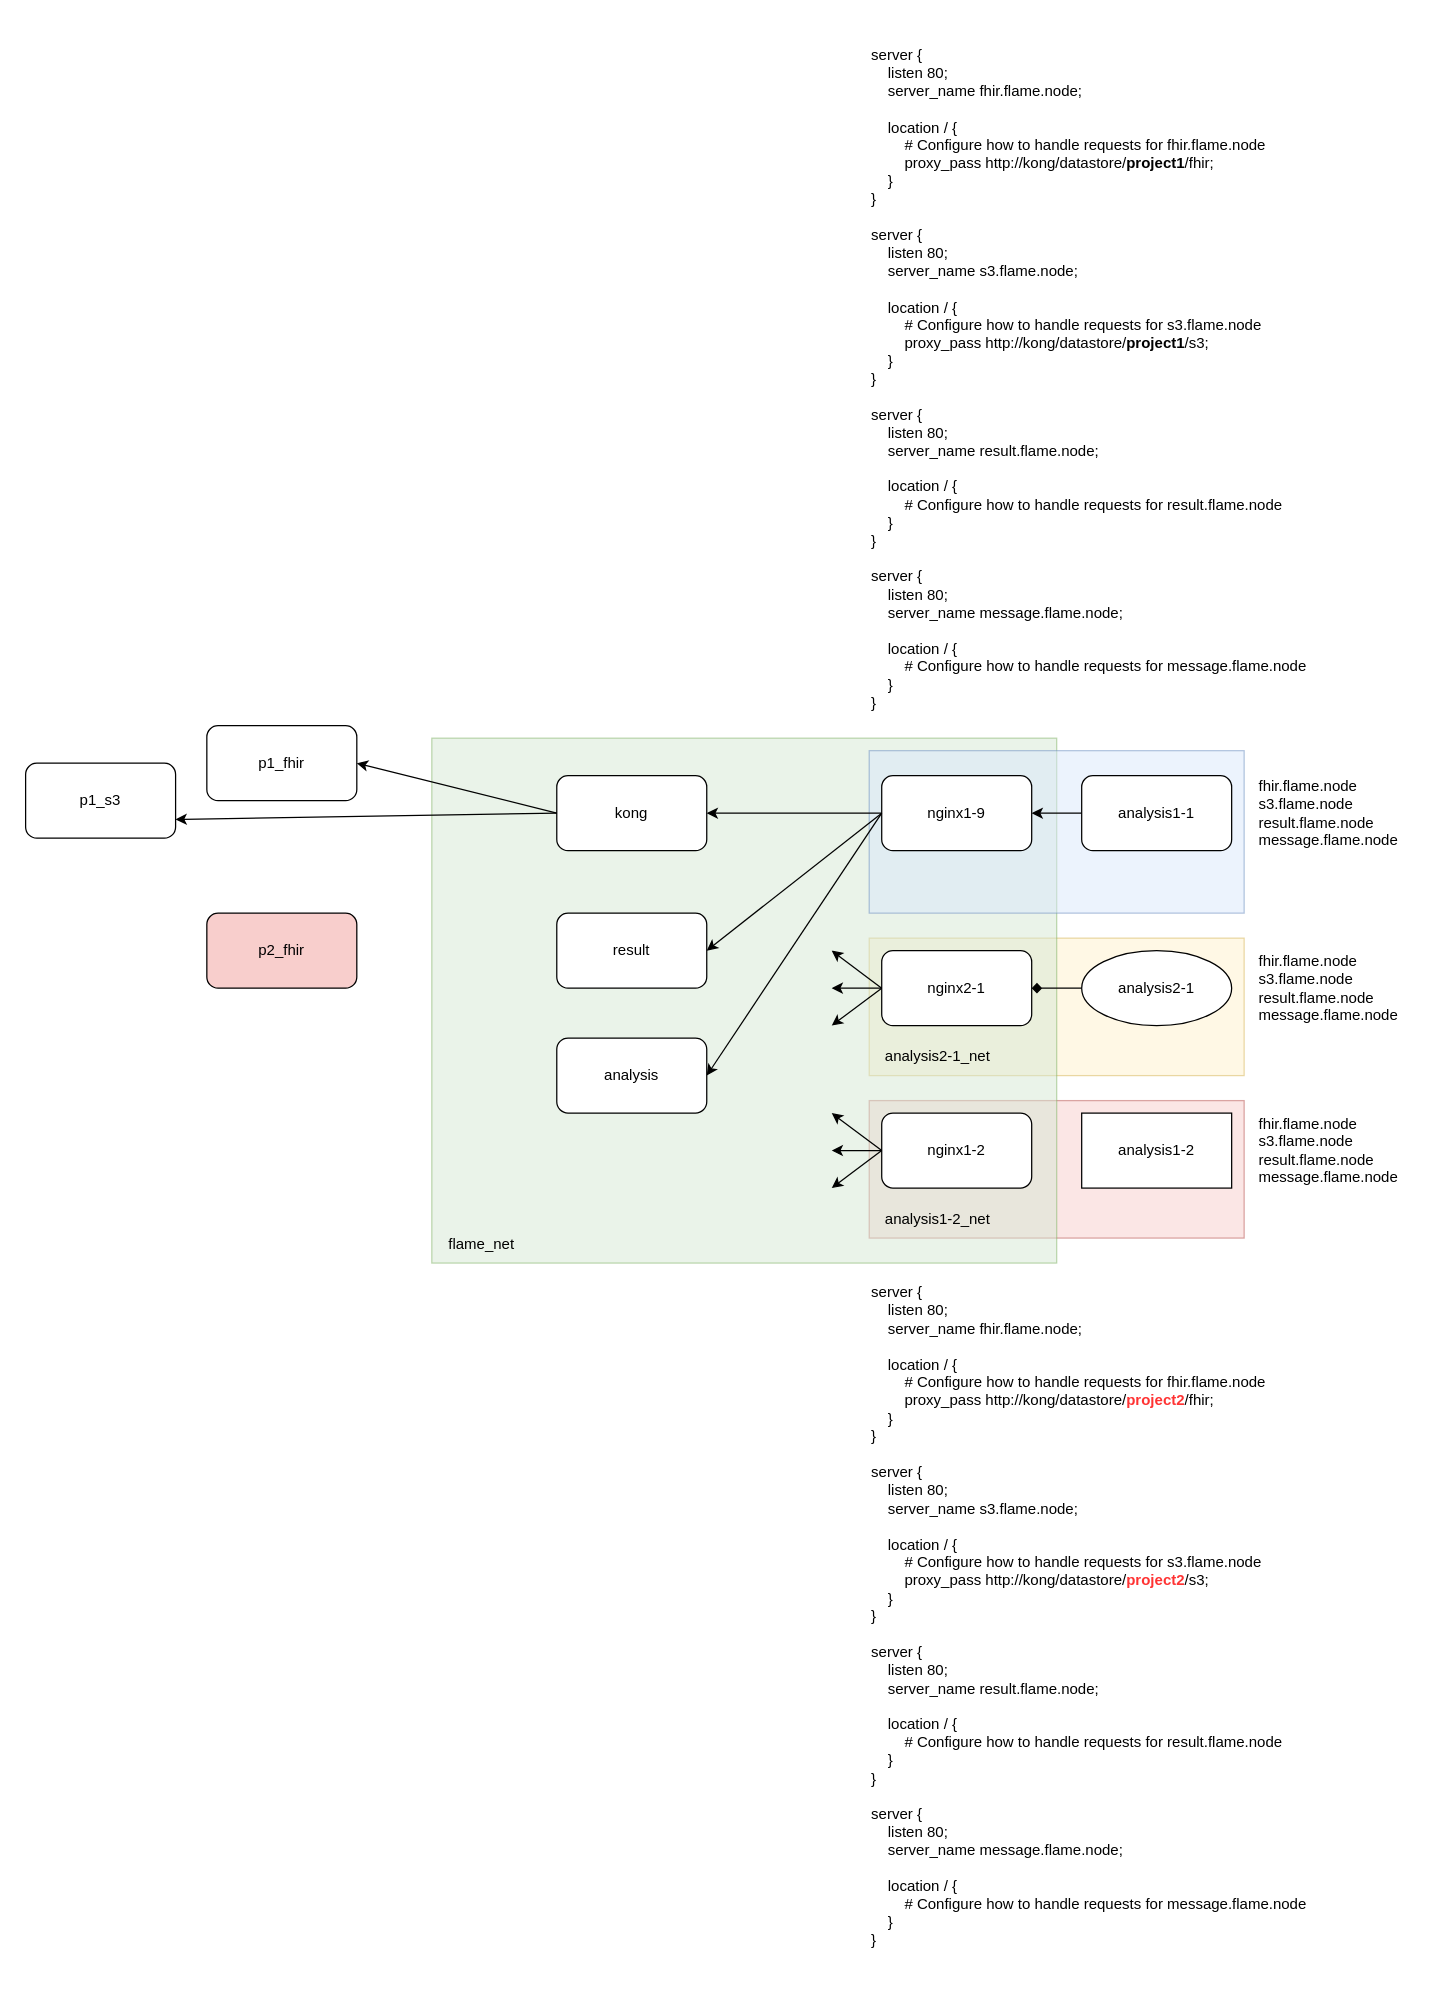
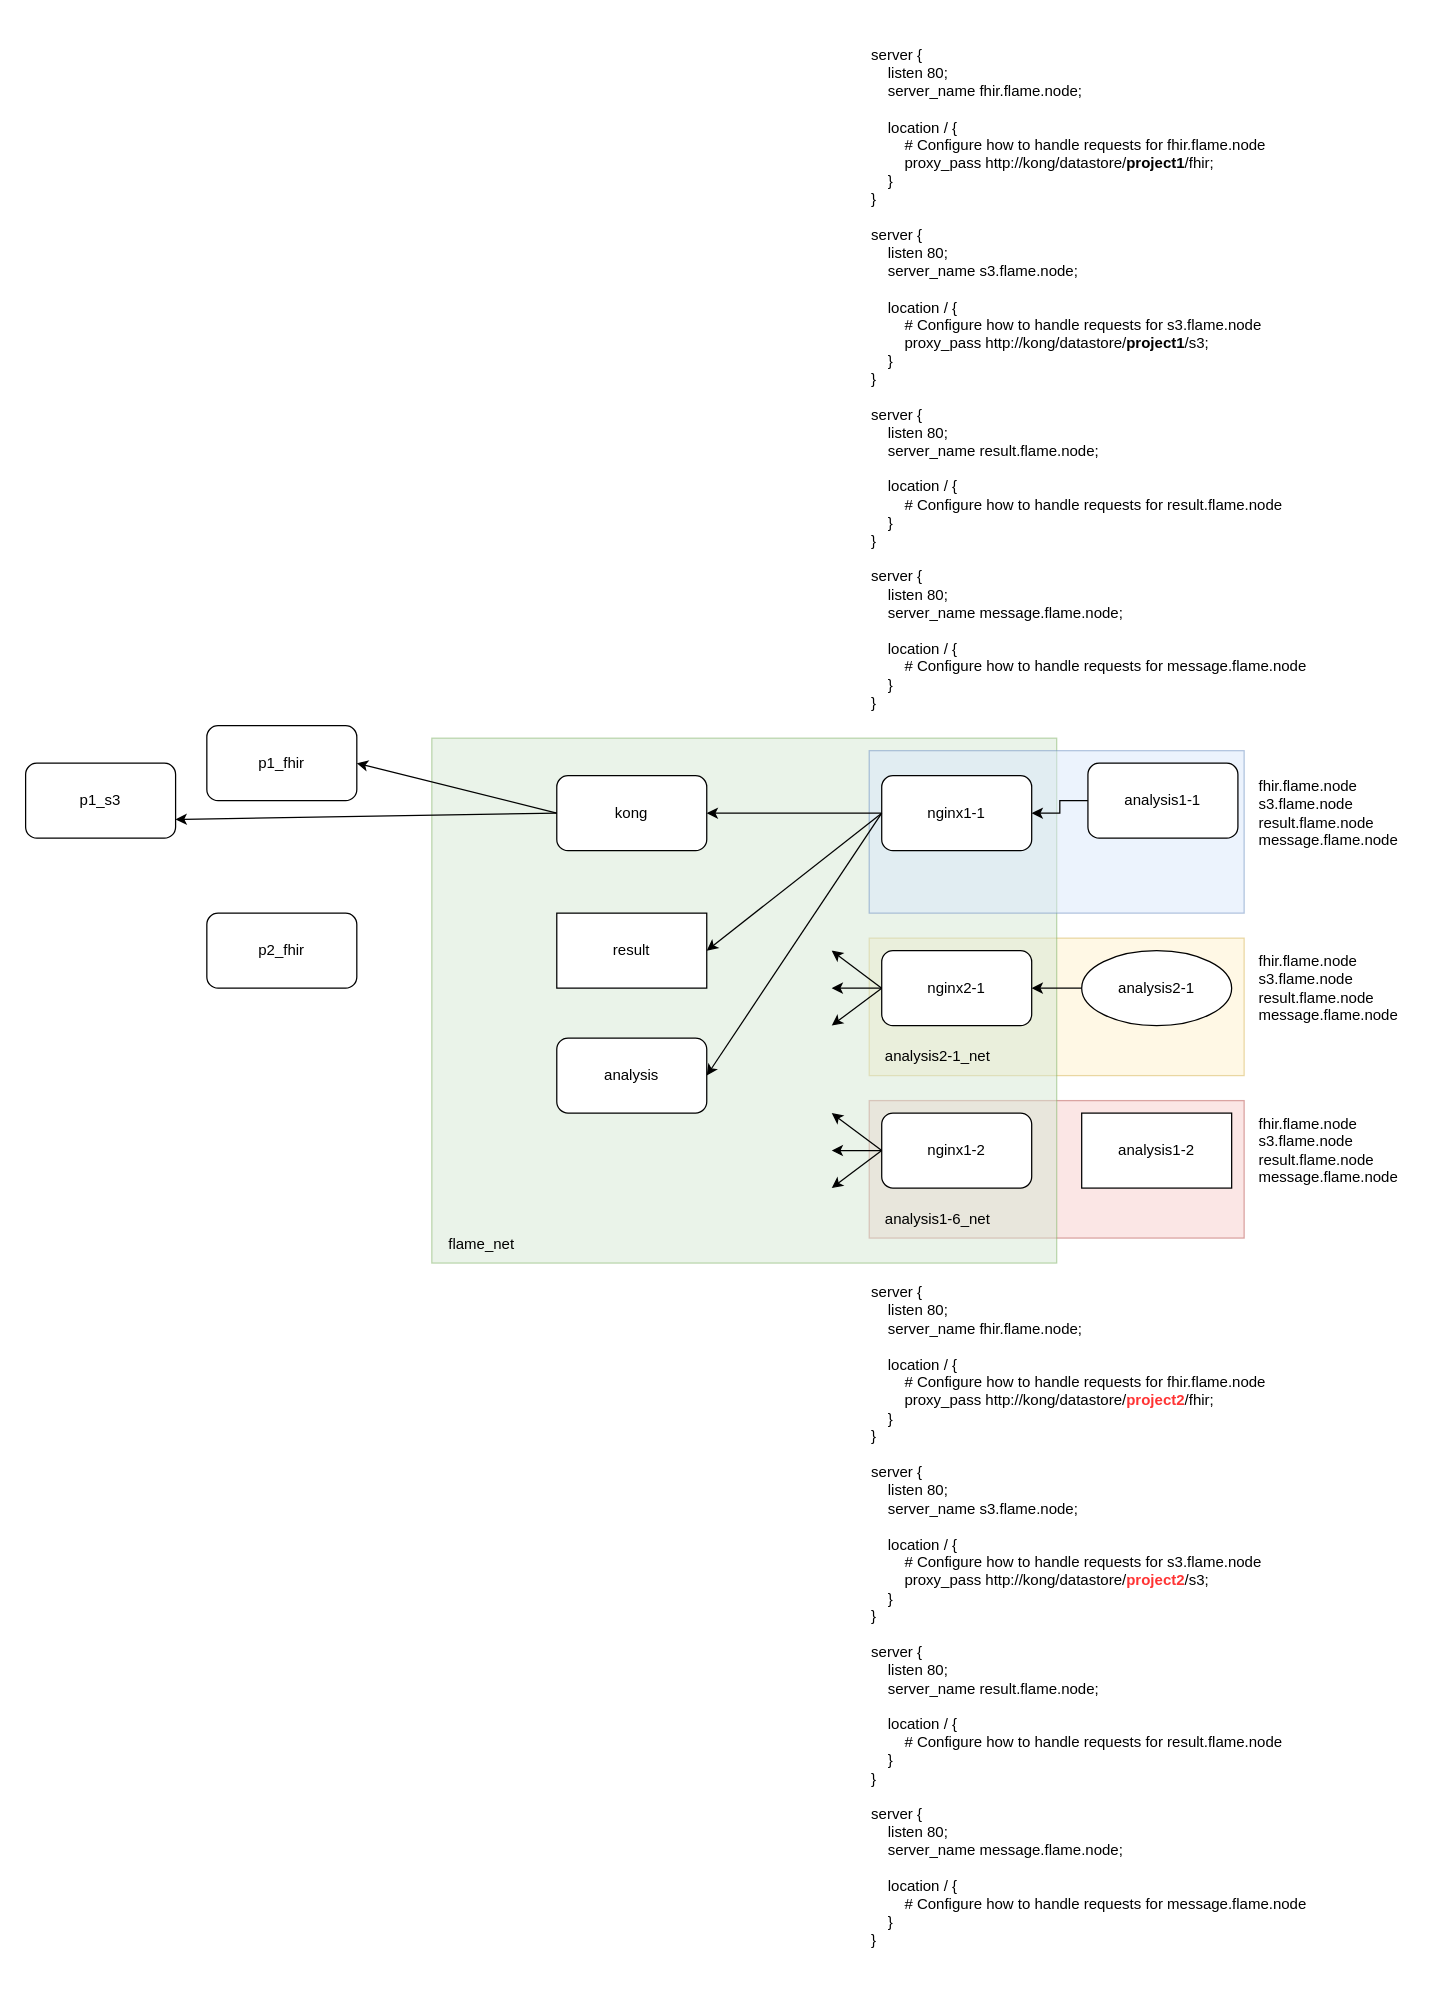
(957, 813) -> (957, 813)
(1157, 813) -> (1163, 801)
(282, 951) -> (282, 951)
(632, 951) -> (632, 951)
(1043, 988) -> (1042, 988)
(938, 1219) -> (938, 1219)
